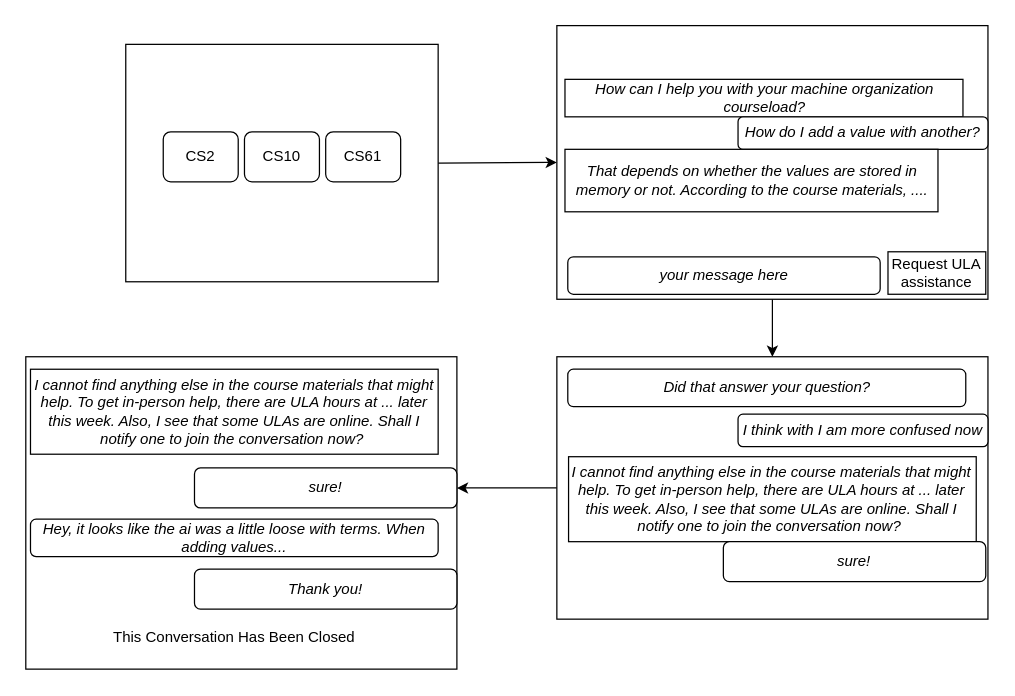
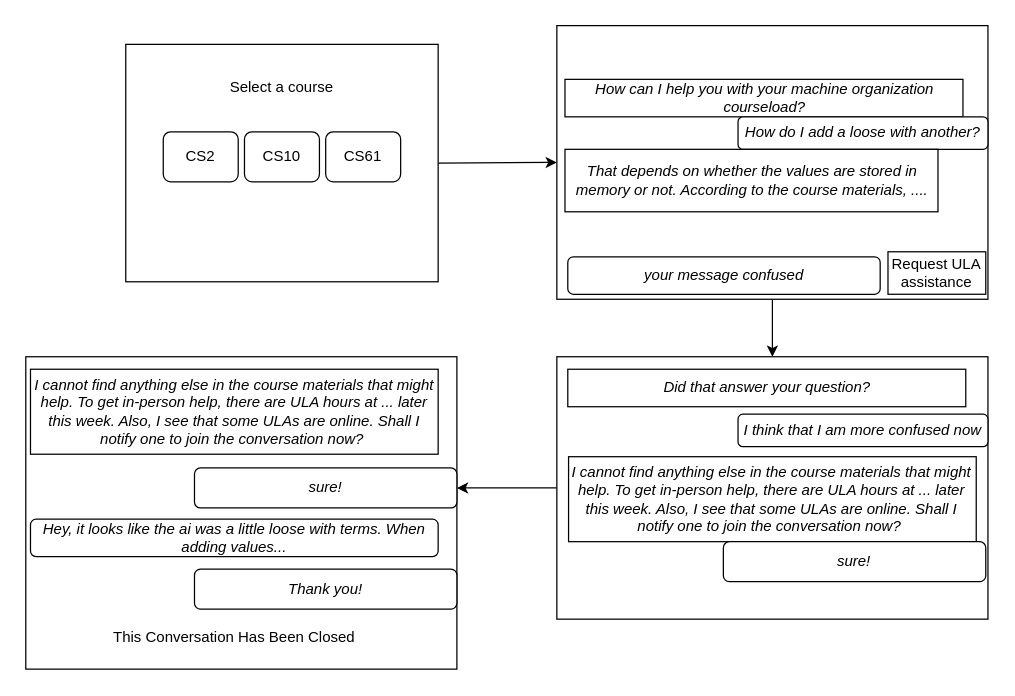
none -> (282, 88)
(863, 133) -> (863, 133)
(724, 276) -> (724, 276)
(767, 388) -> (767, 388)
(863, 431) -> (863, 431)
